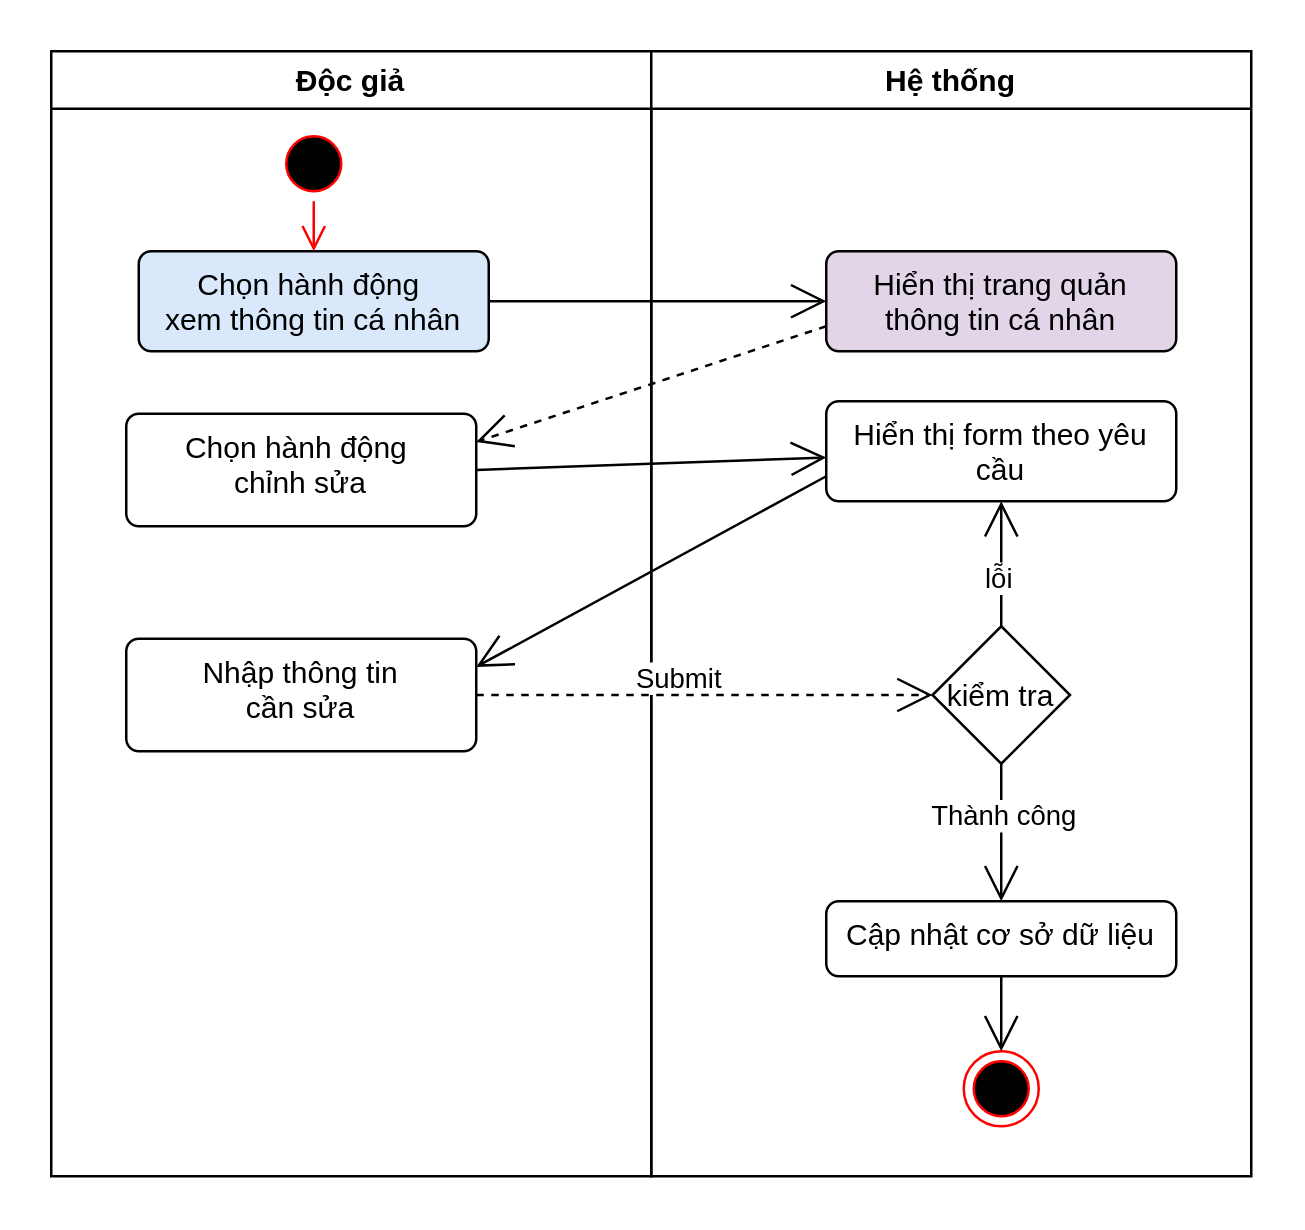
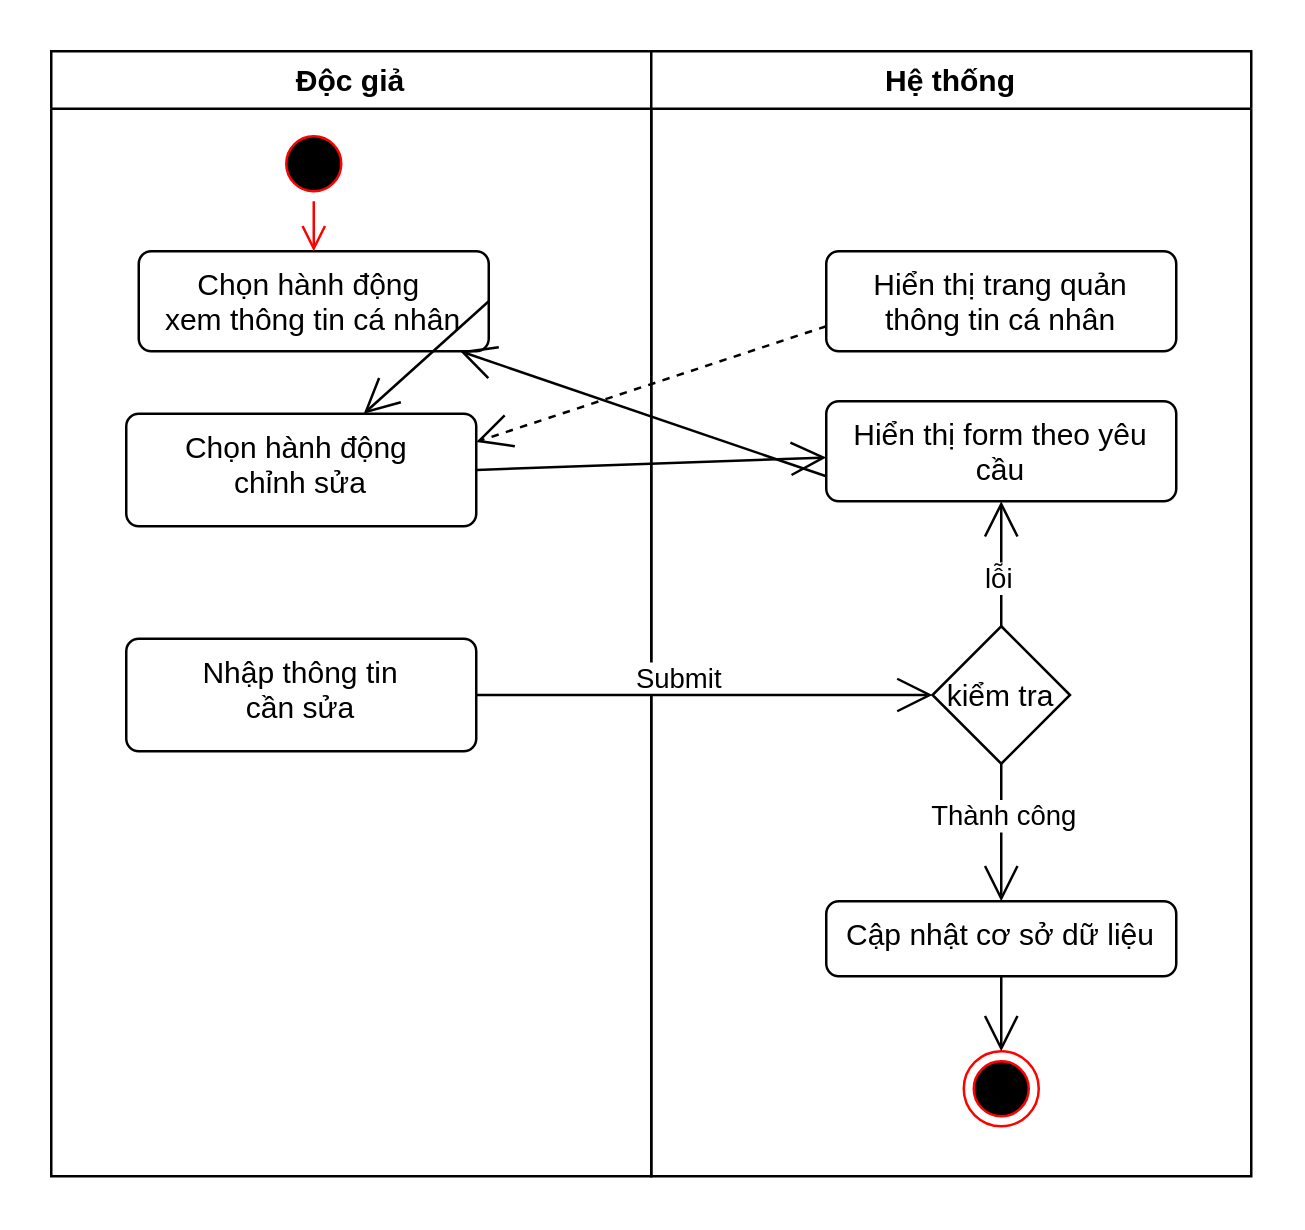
(314, 301) -> (314, 301)
(738, 301) -> (428, 356)
(1001, 301) -> (1001, 301)
(742, 522) -> (531, 375)
(791, 695) -> (791, 695)
